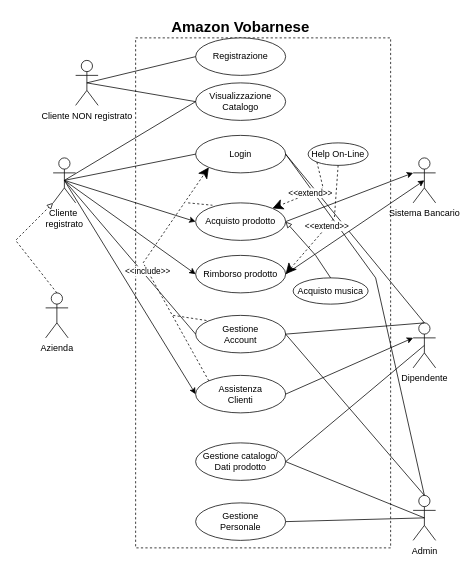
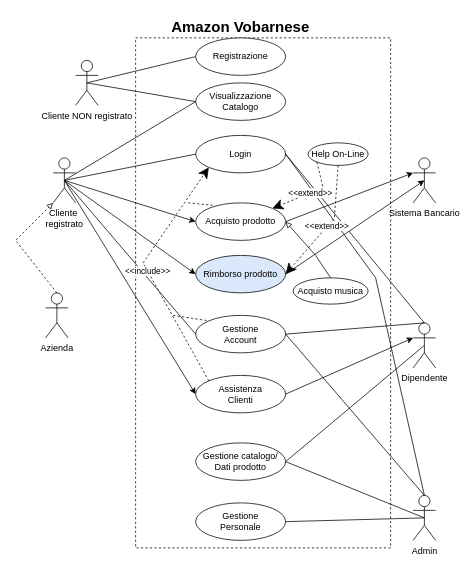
(240, 274) -> (240, 274)
